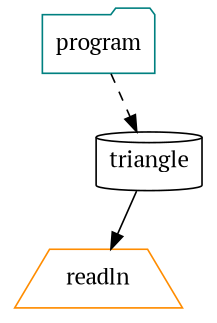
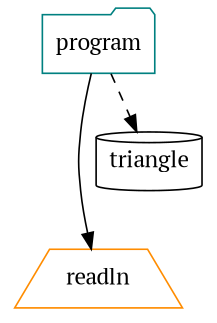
(127, 213) -> (79, 153)
